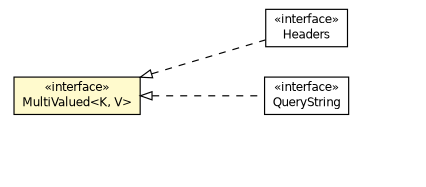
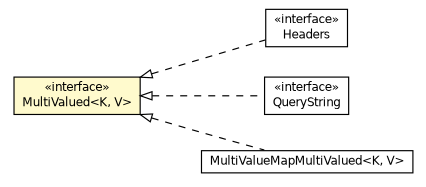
none -> (307, 161)
